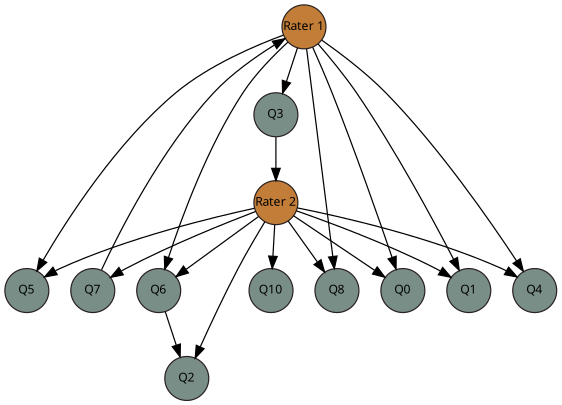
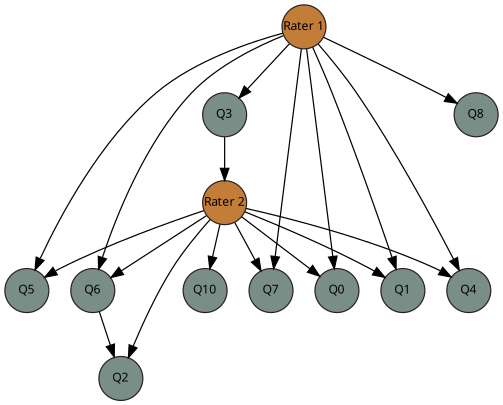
(172, 145) -> (288, 153)
(303, 242) -> none
